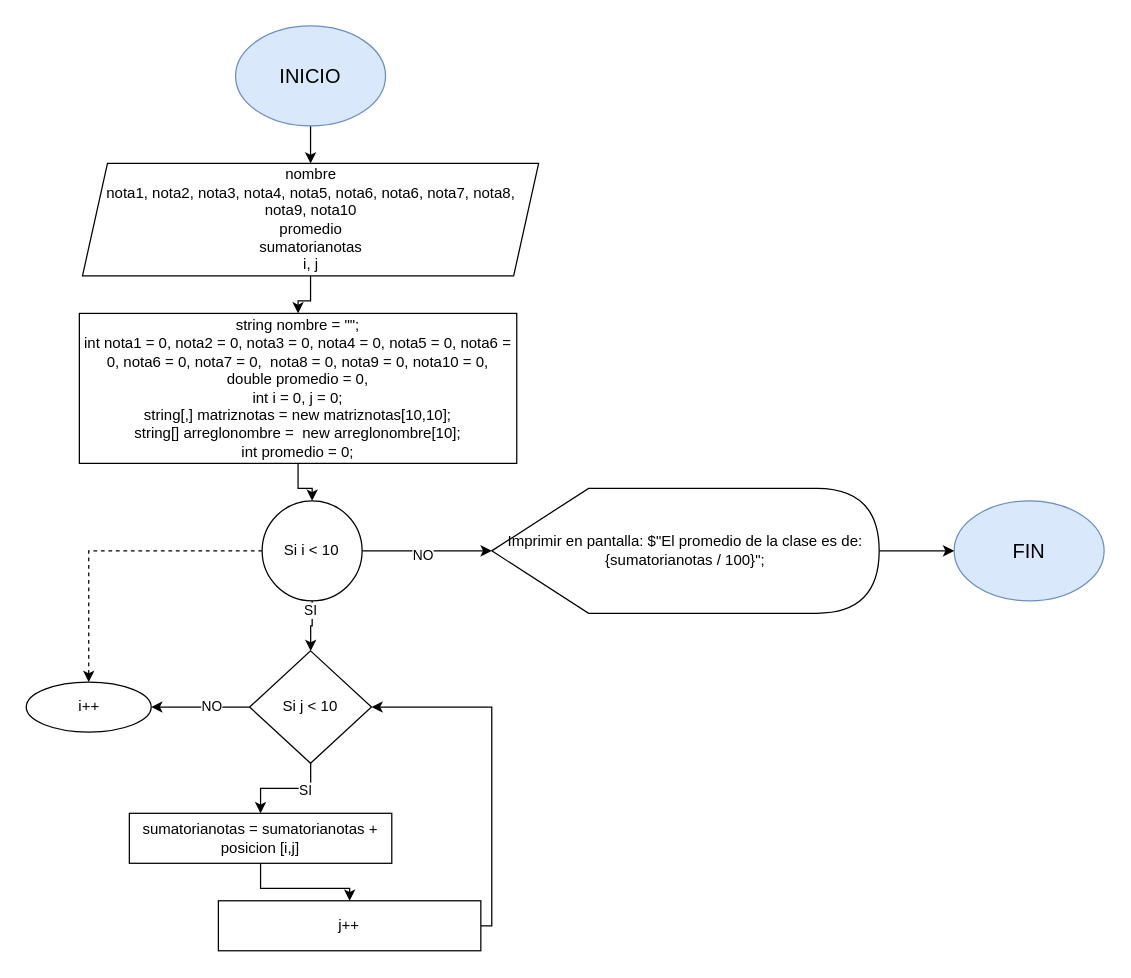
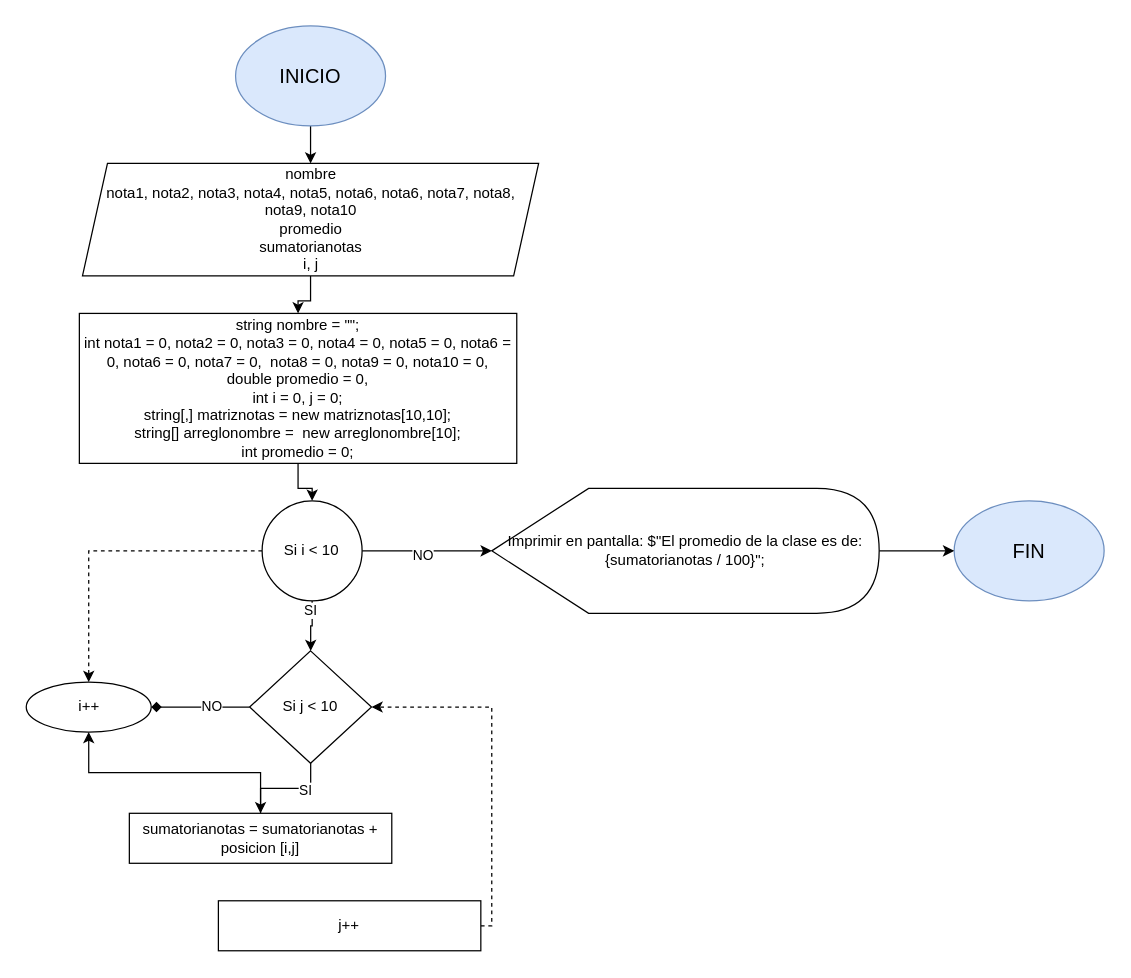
(161, 707) -> (162, 707)
(492, 765) -> (492, 765)
(295, 888) -> (165, 773)
